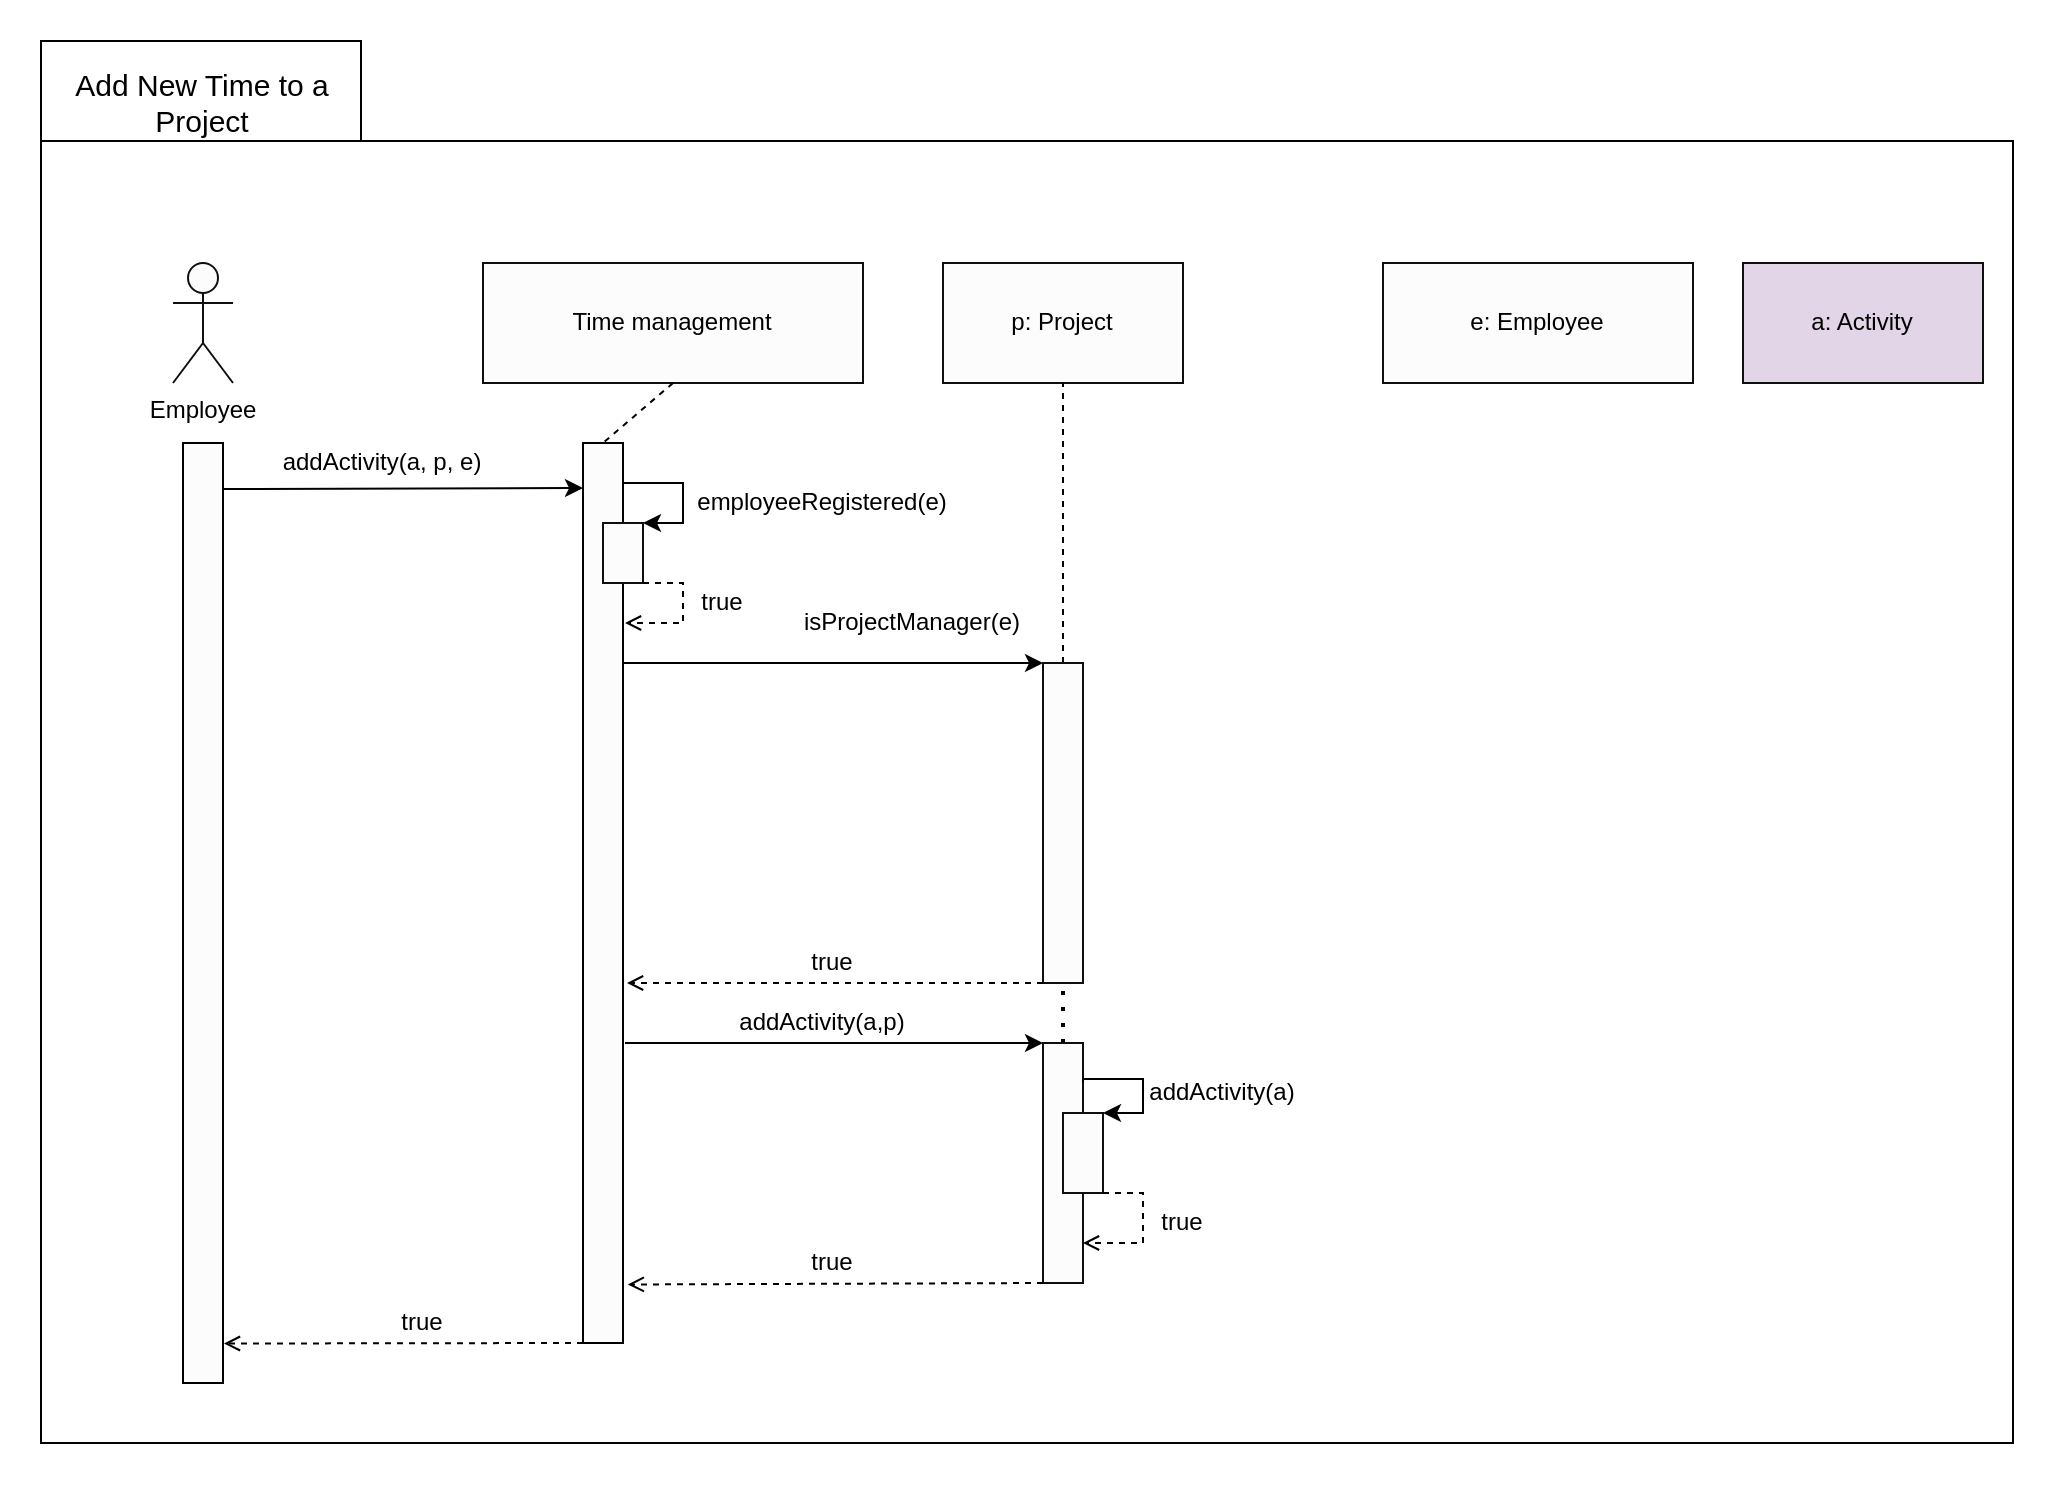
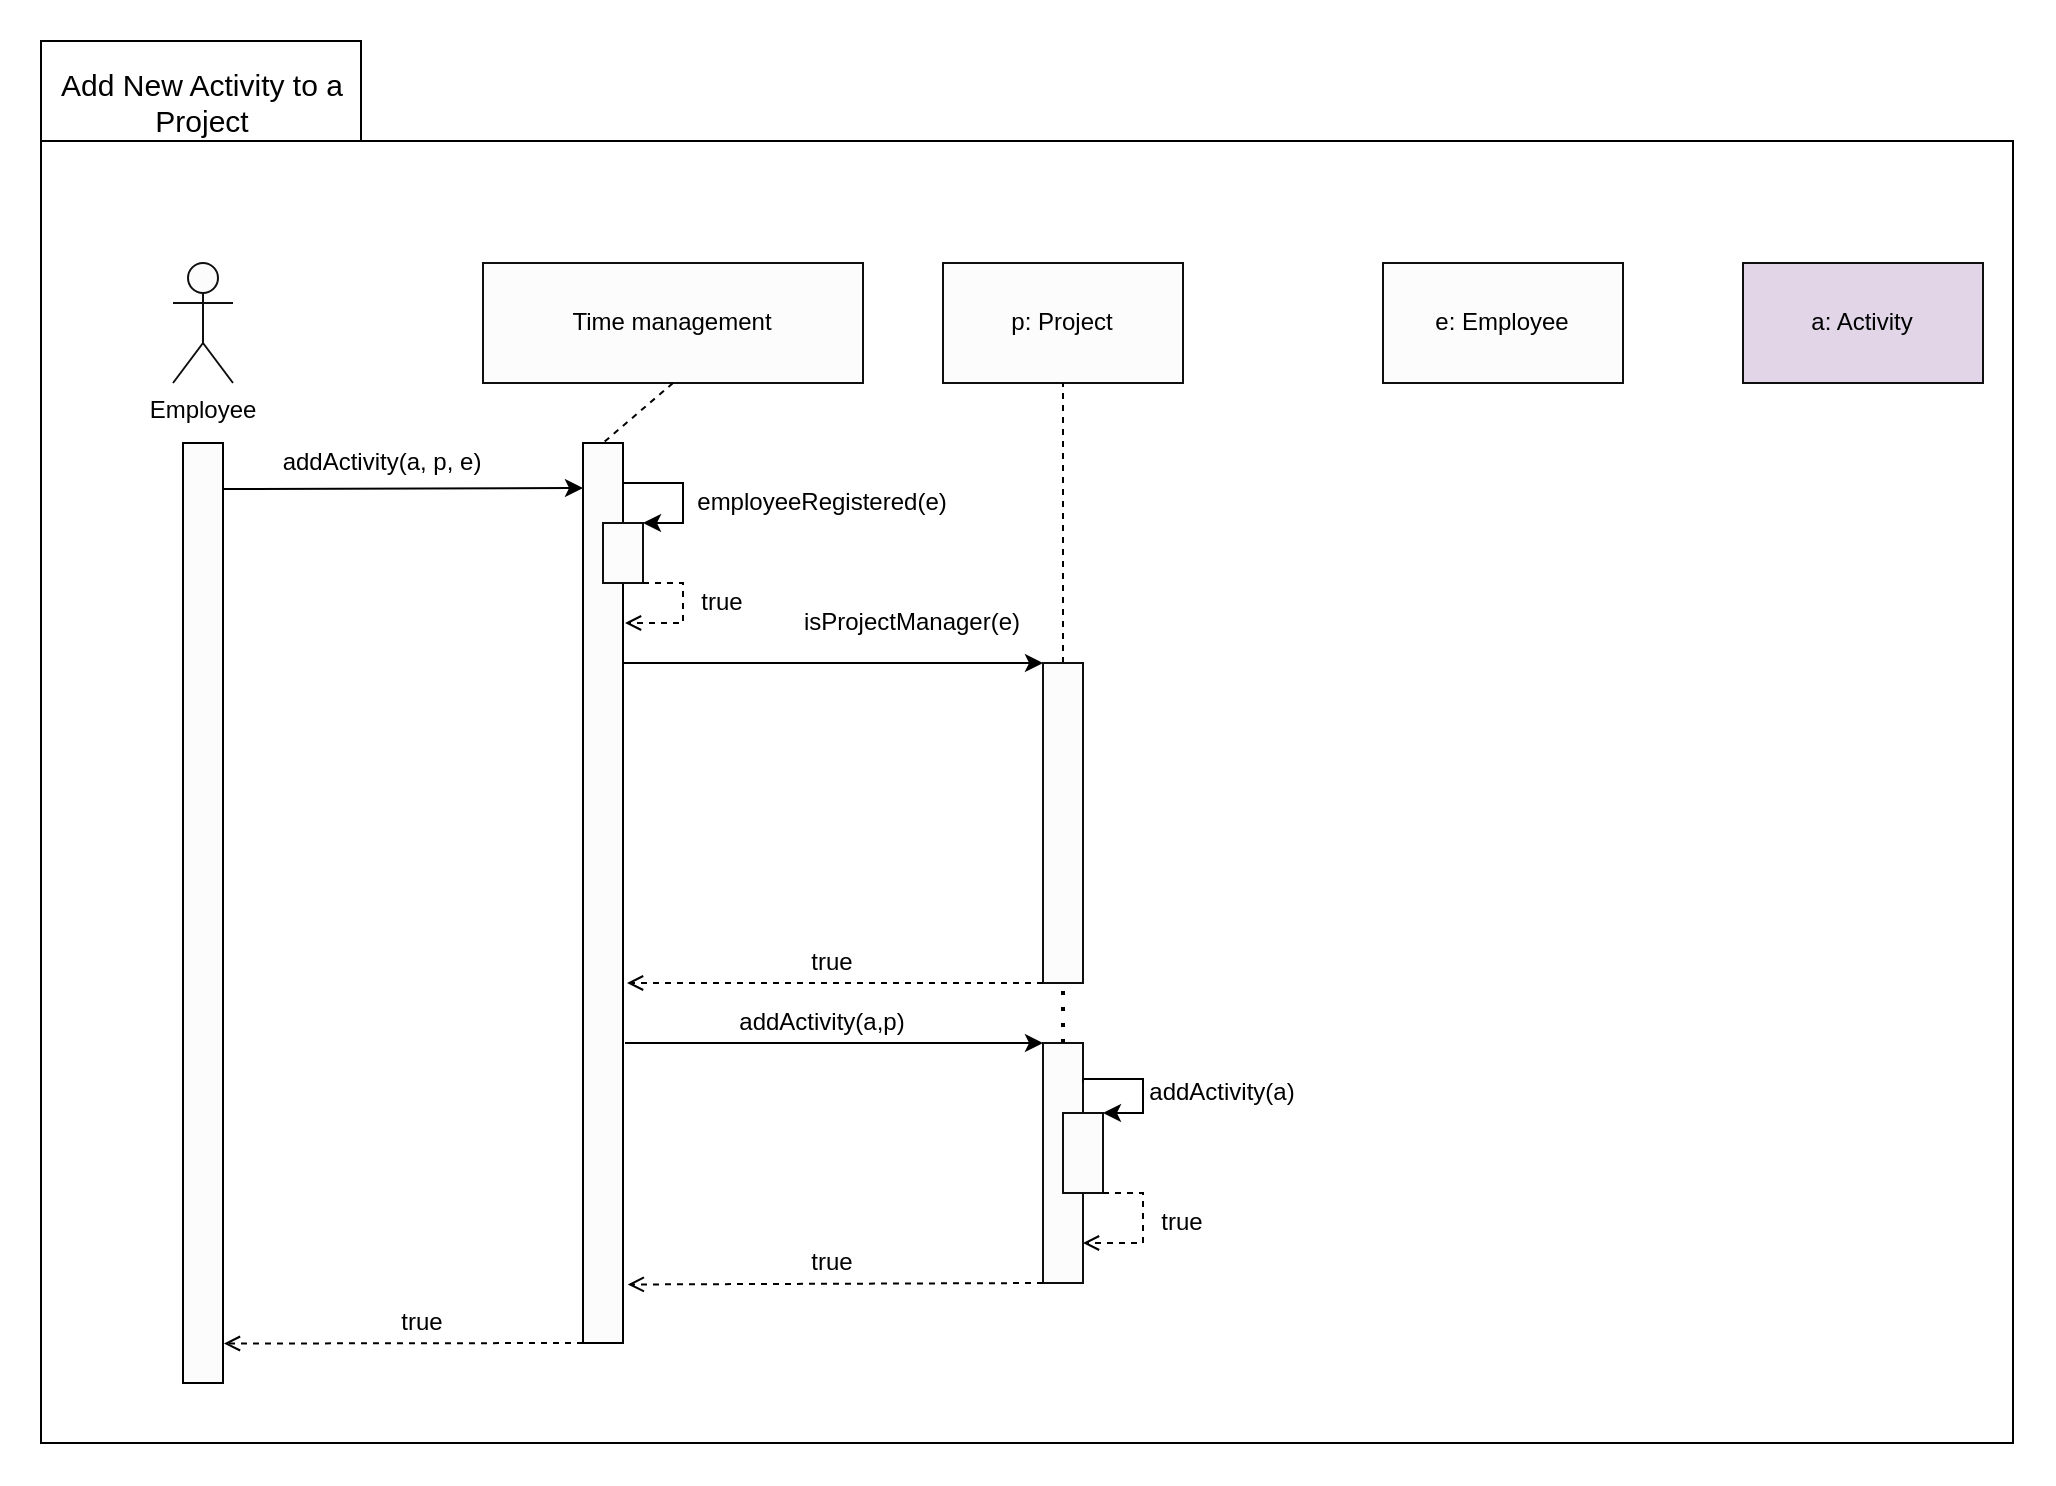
(203, 103) -> (203, 103)
(1538, 323) -> (1503, 323)
